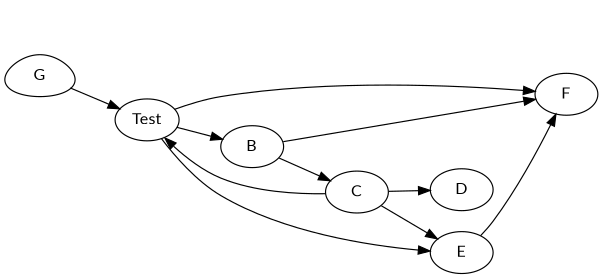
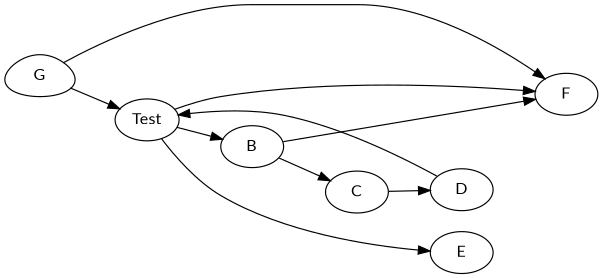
(519, 182) -> (301, 5)
(244, 186) -> (318, 124)
(404, 219) -> none
